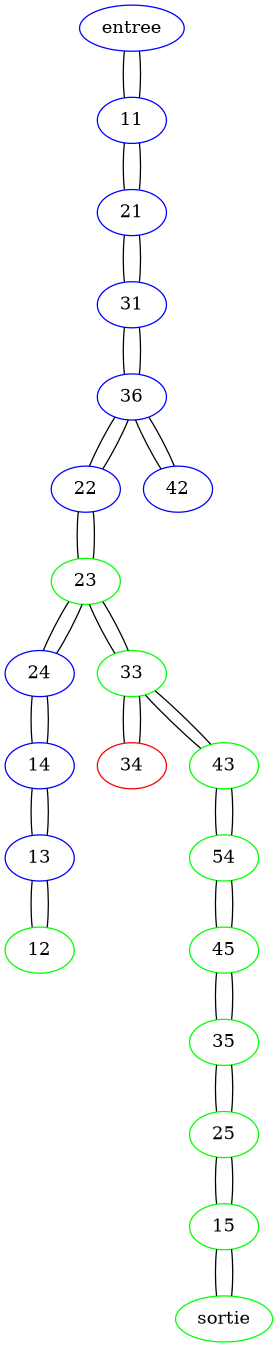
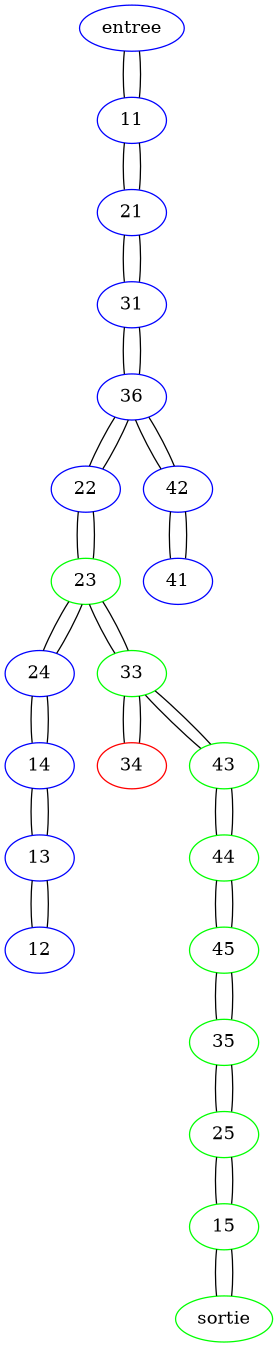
none -> (178, 581)
(224, 858) -> (224, 858)
(40, 950) -> (40, 950)
